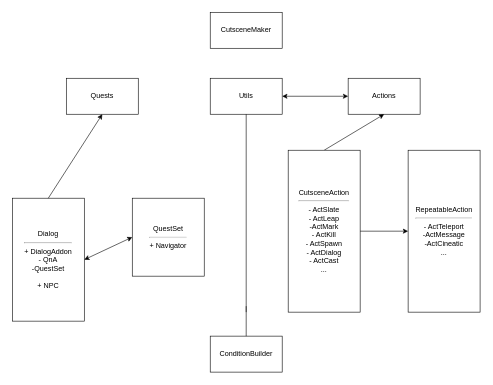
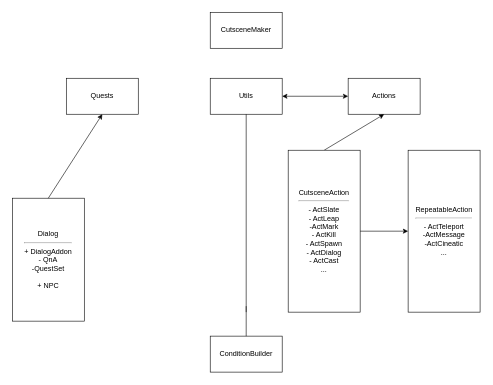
(168, 237) -> none
(108, 249) -> none
